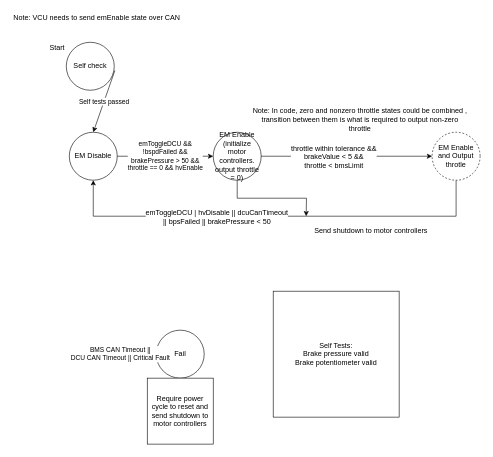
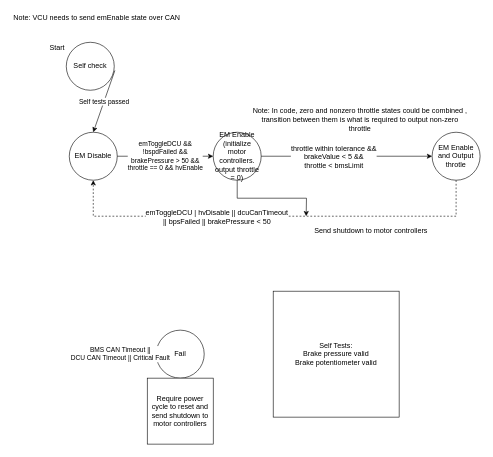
(456, 156) -> (456, 156)
(389, 216) -> (389, 216)
